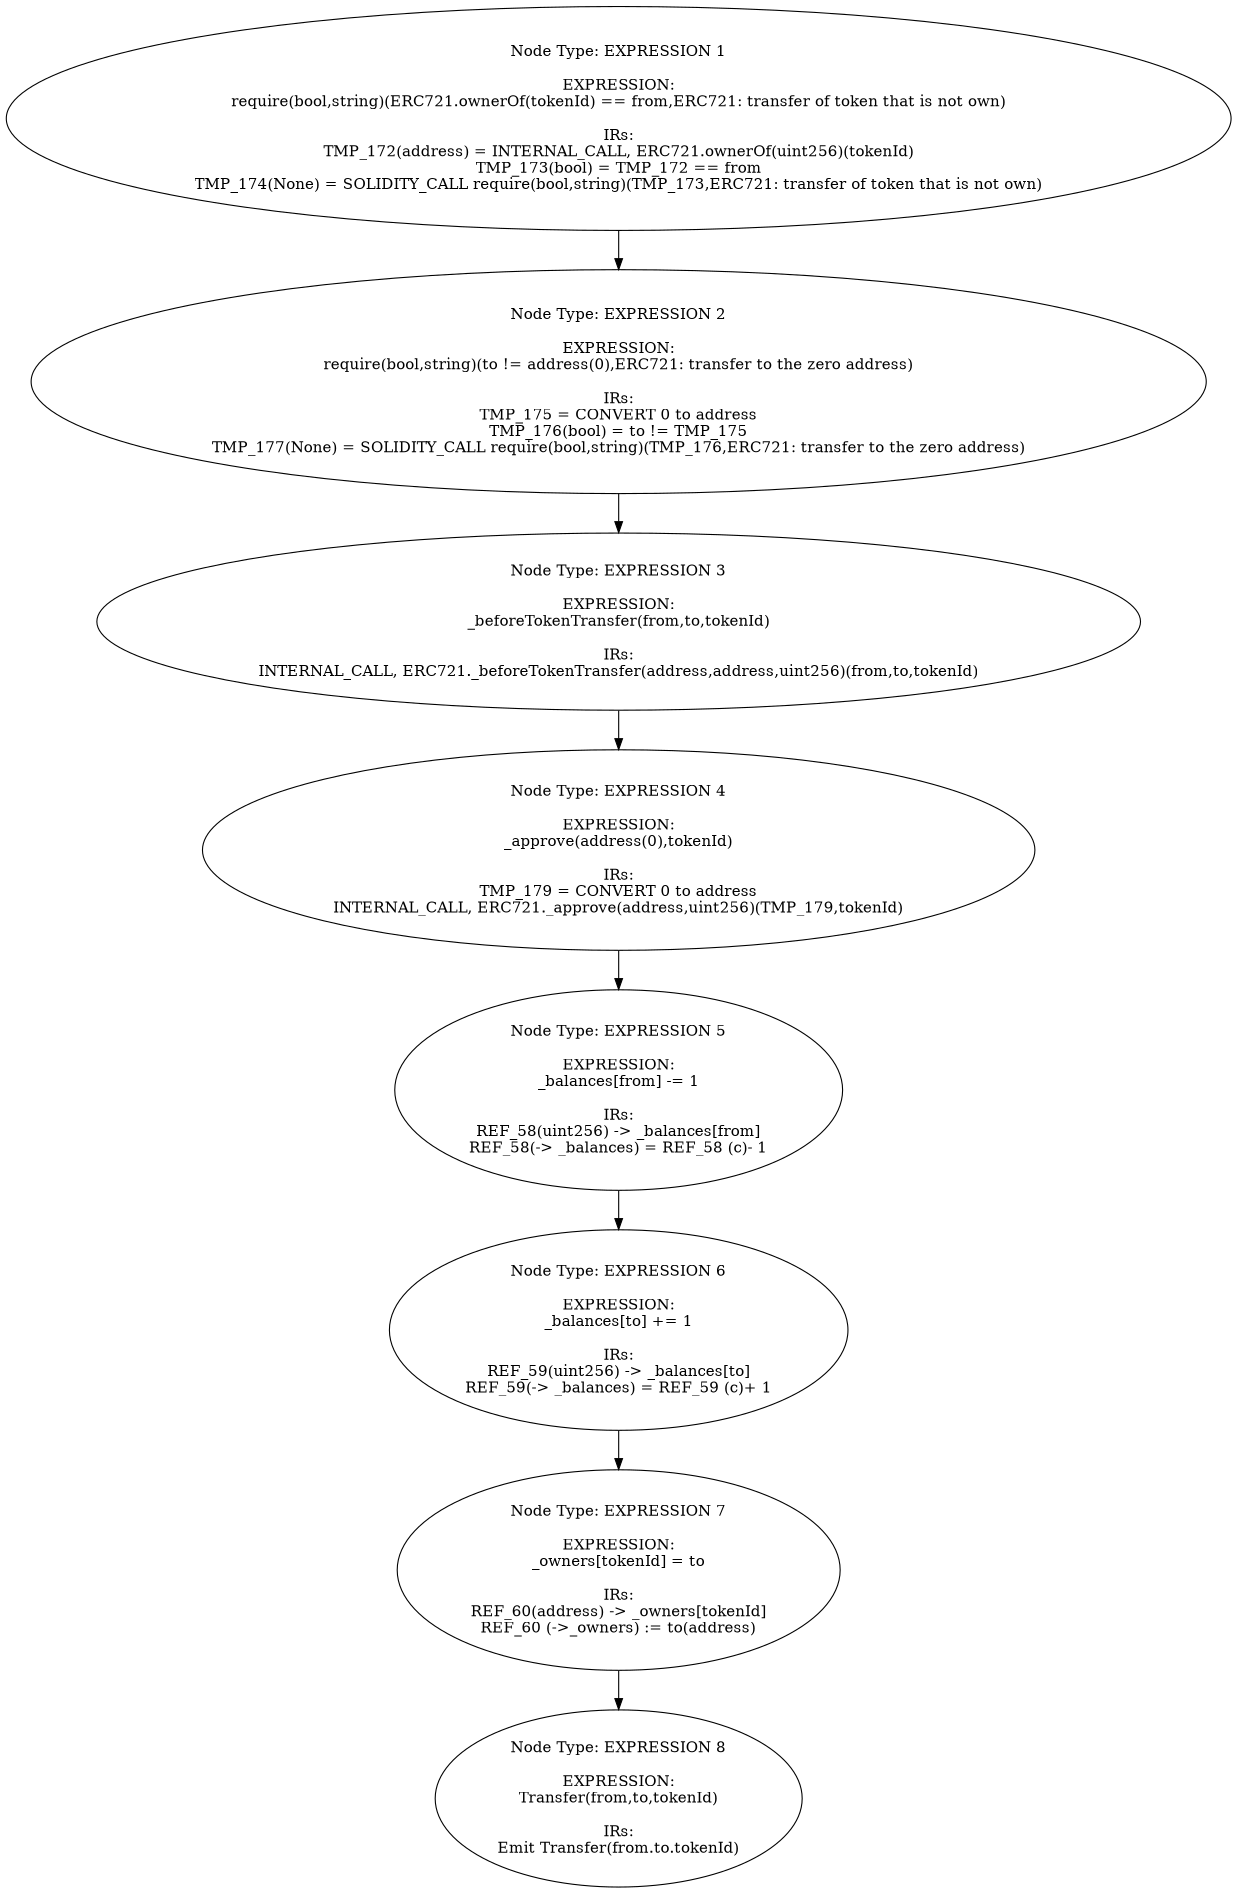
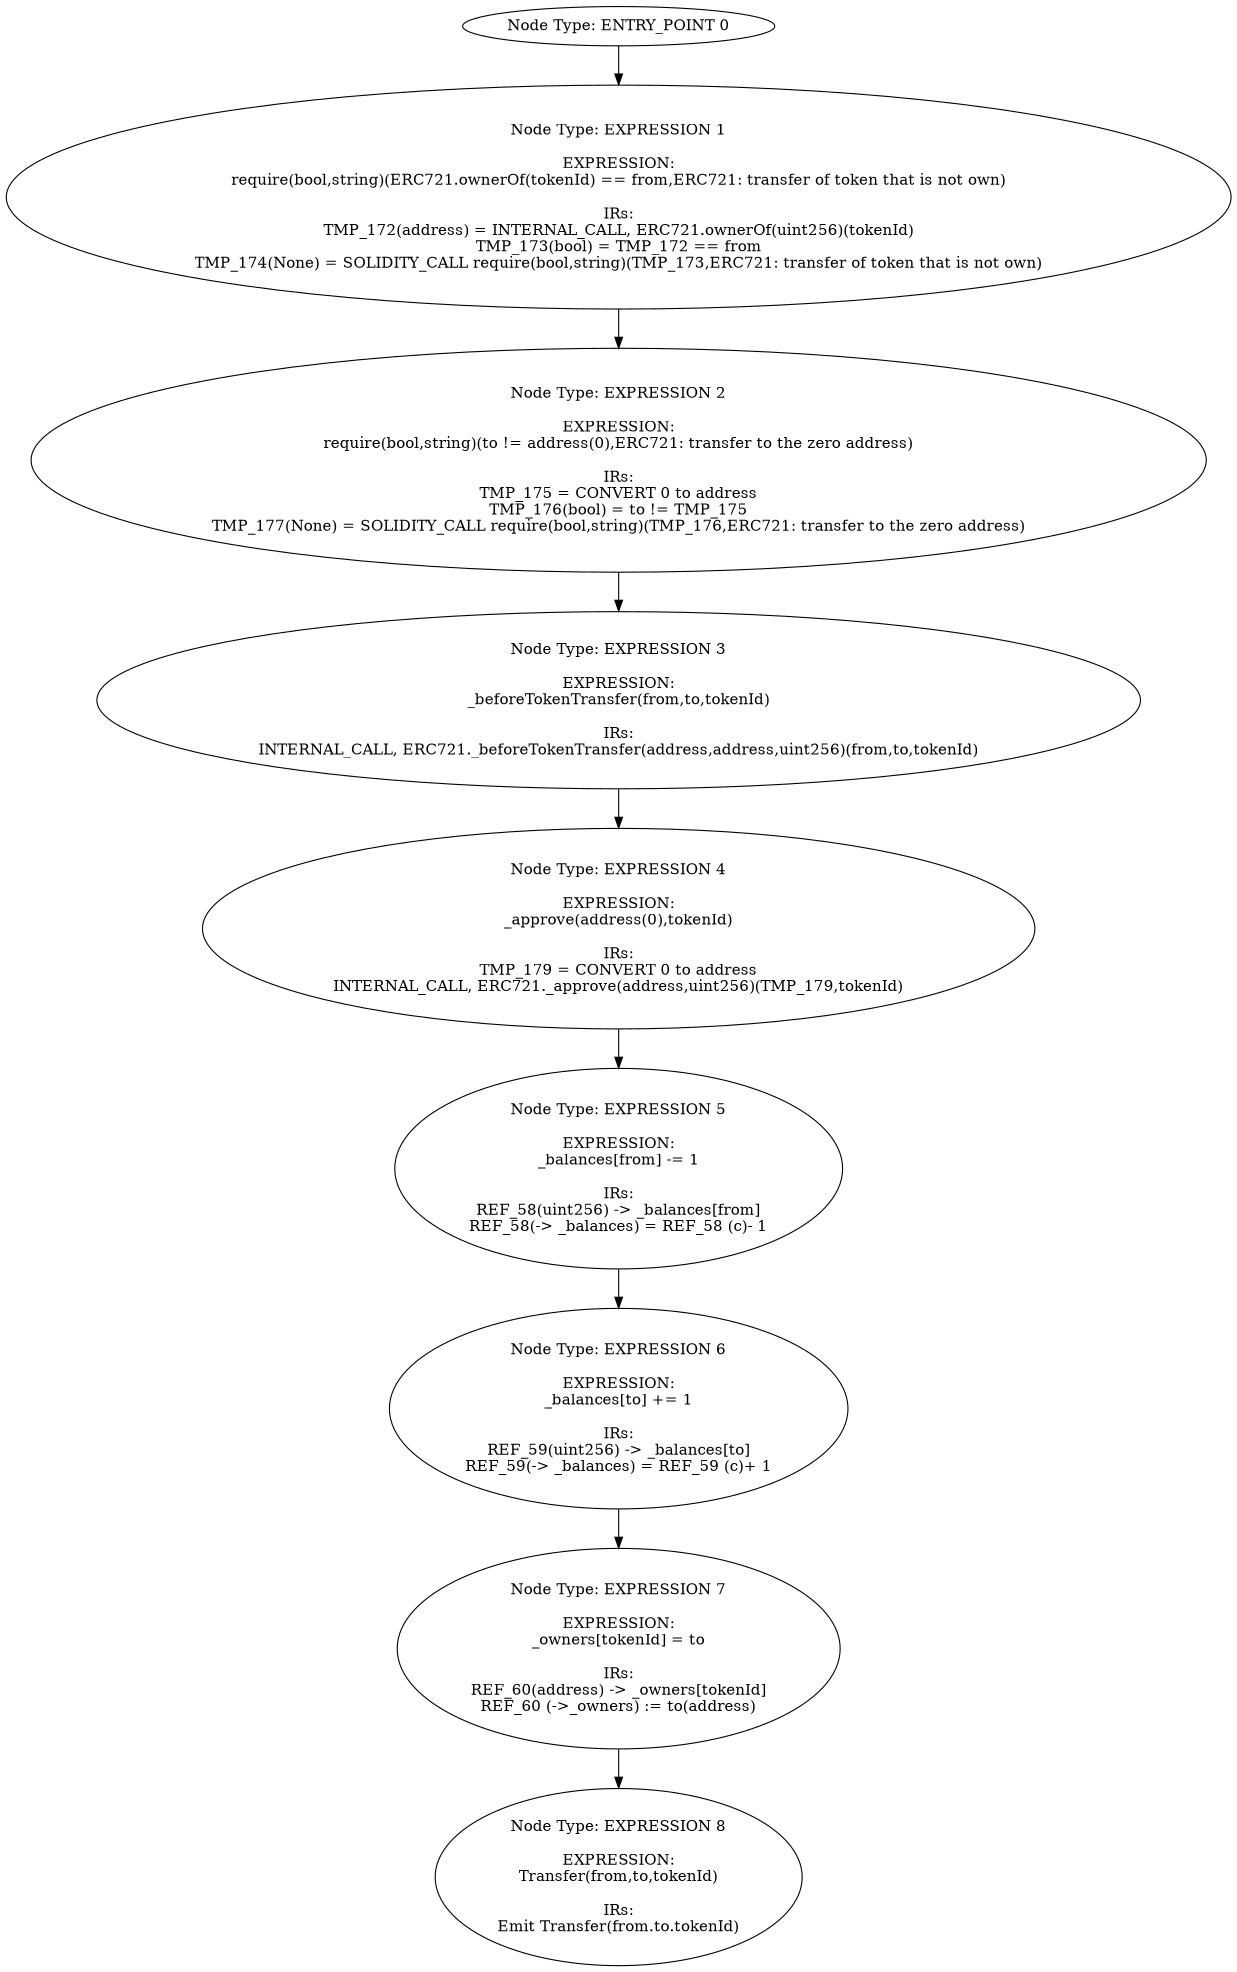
none -> (619, 26)
